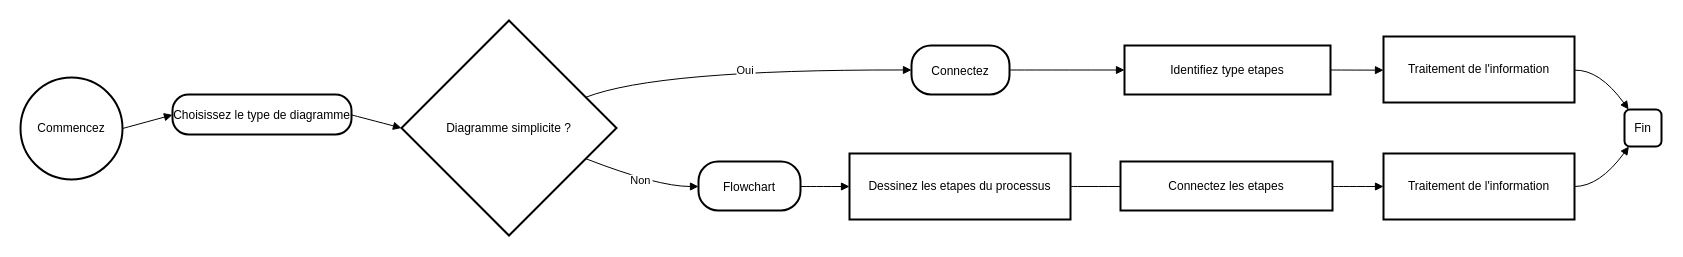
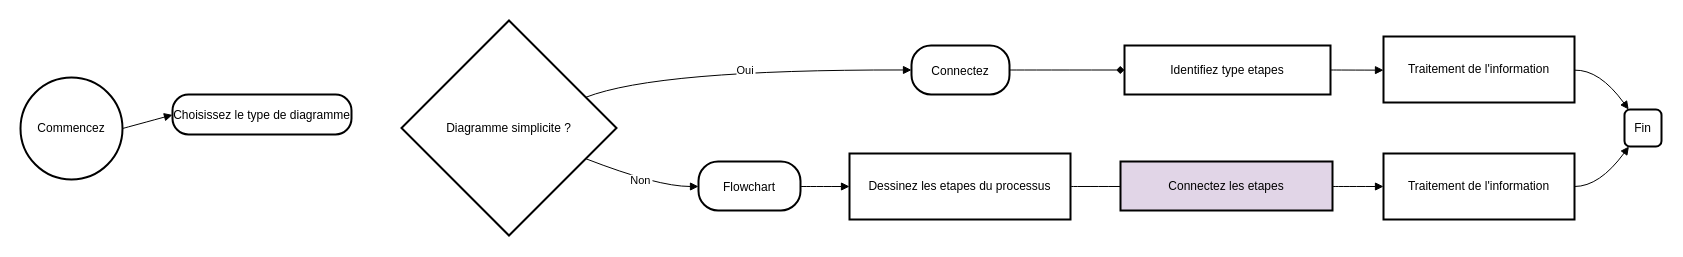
(1115, 70) -> (1115, 70)
(373, 121) -> none
(1227, 186) -> (1227, 186)
